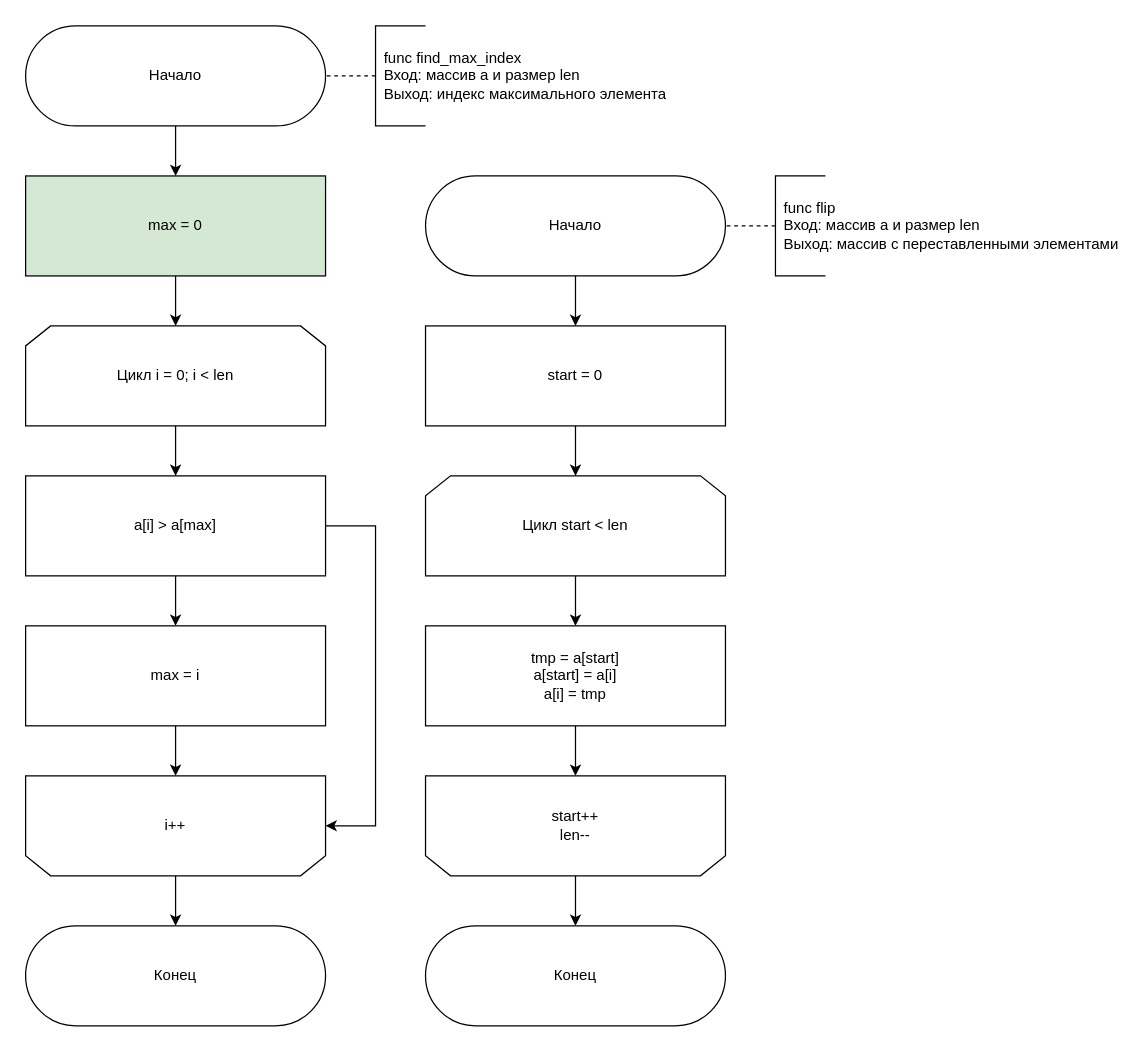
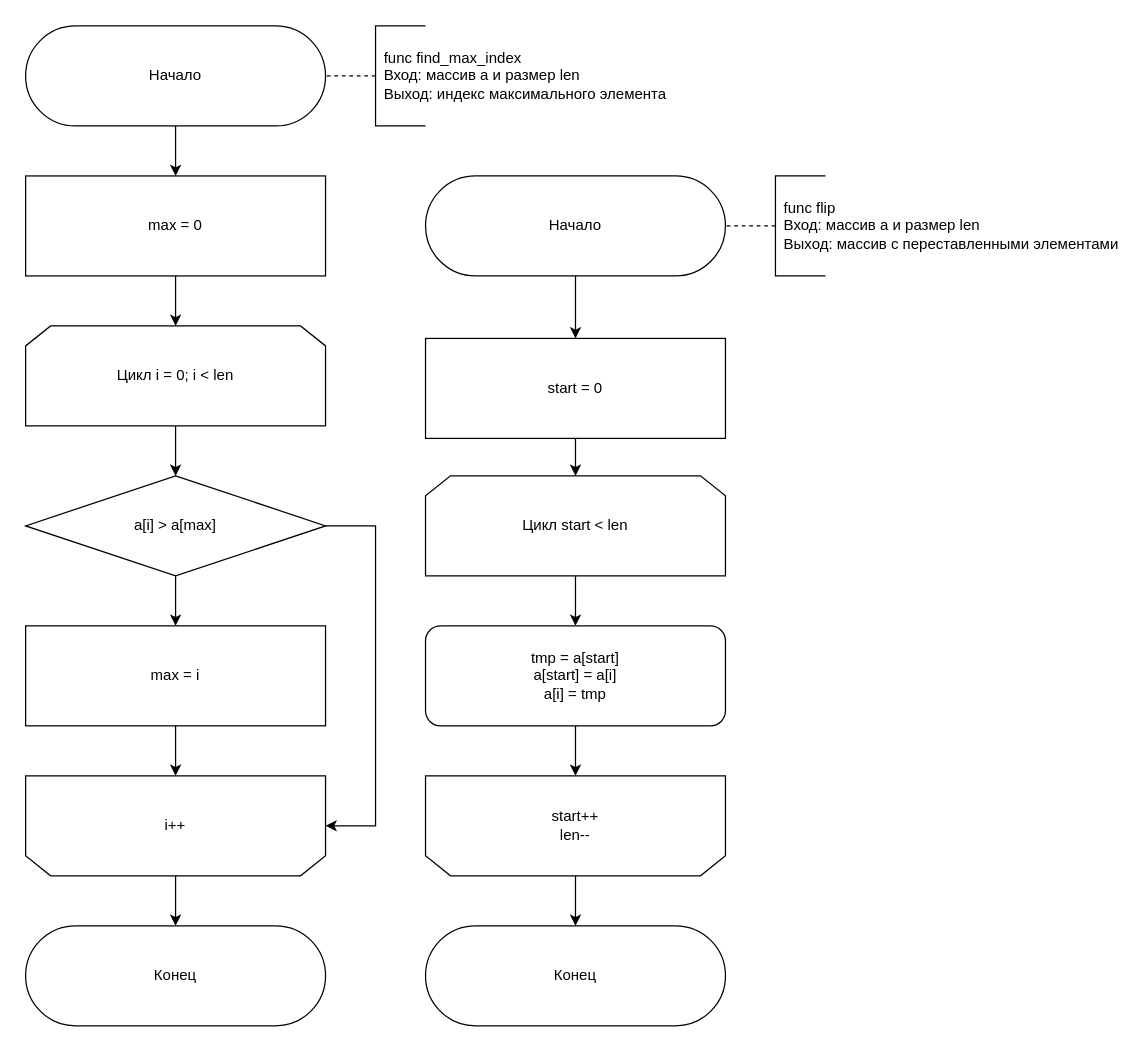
(176, 226) -> (176, 226)
(576, 376) -> (576, 388)
(176, 526) -> (176, 526)
(576, 676) -> (576, 676)
